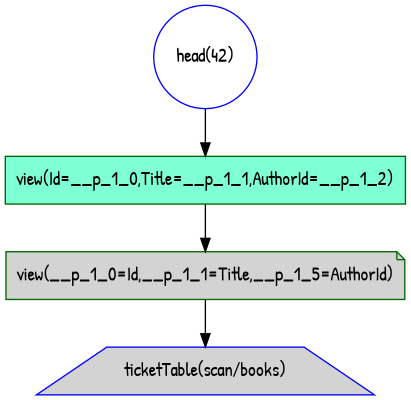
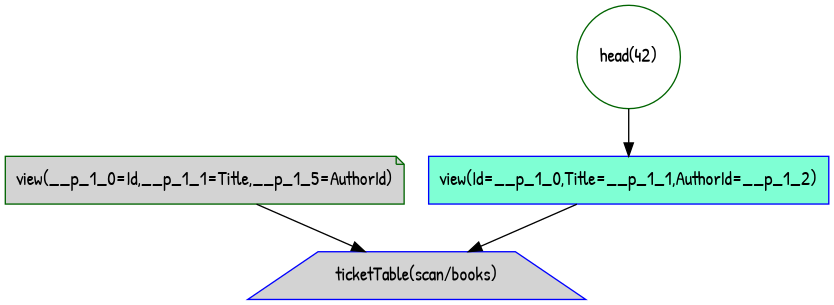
(205, 57) -> (629, 57)
(205, 180) -> (629, 180)
(205, 221) -> (529, 225)
